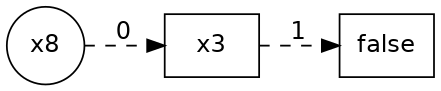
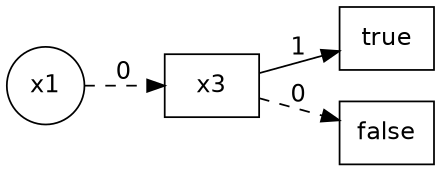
(299, 33) -> (299, 95)
none -> (387, 38)
(46, 46) -> (46, 86)
